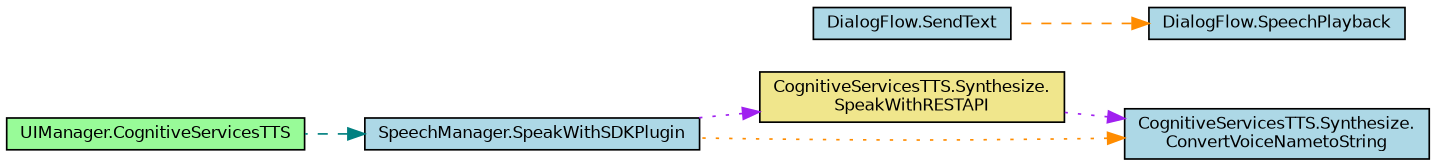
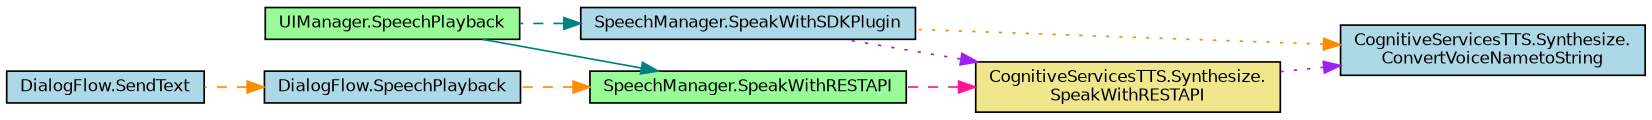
none -> (748, 87)
(156, 134) -> (392, 23)
